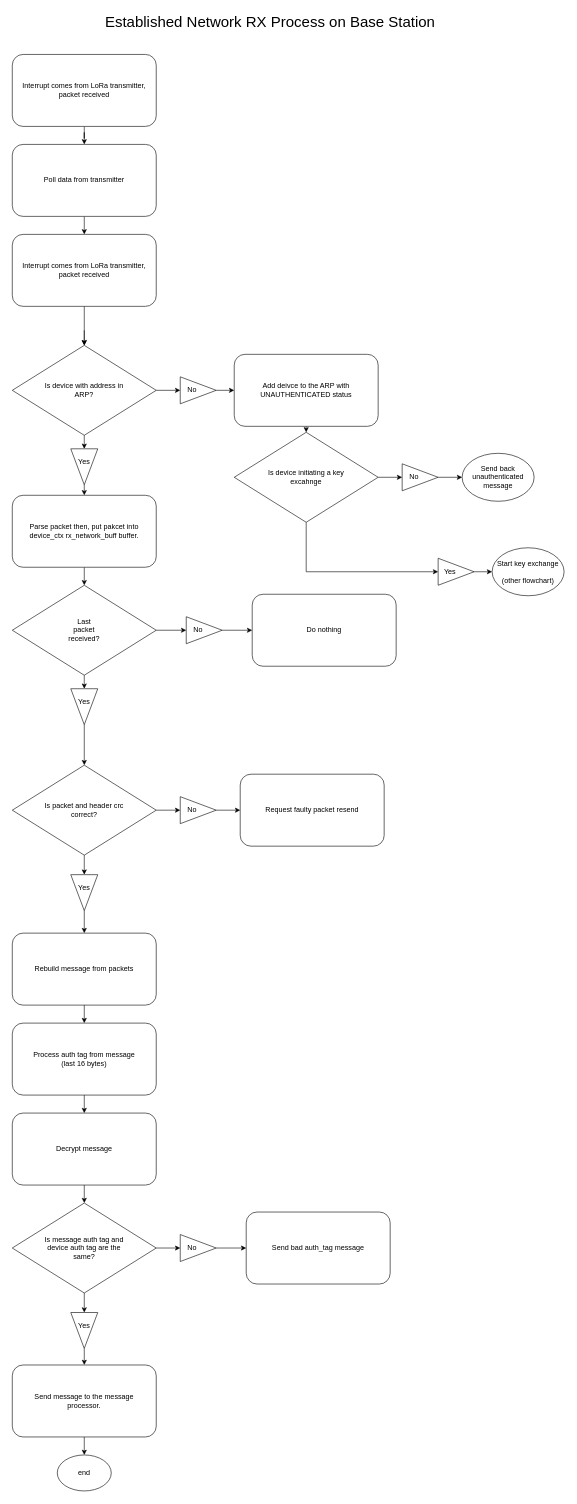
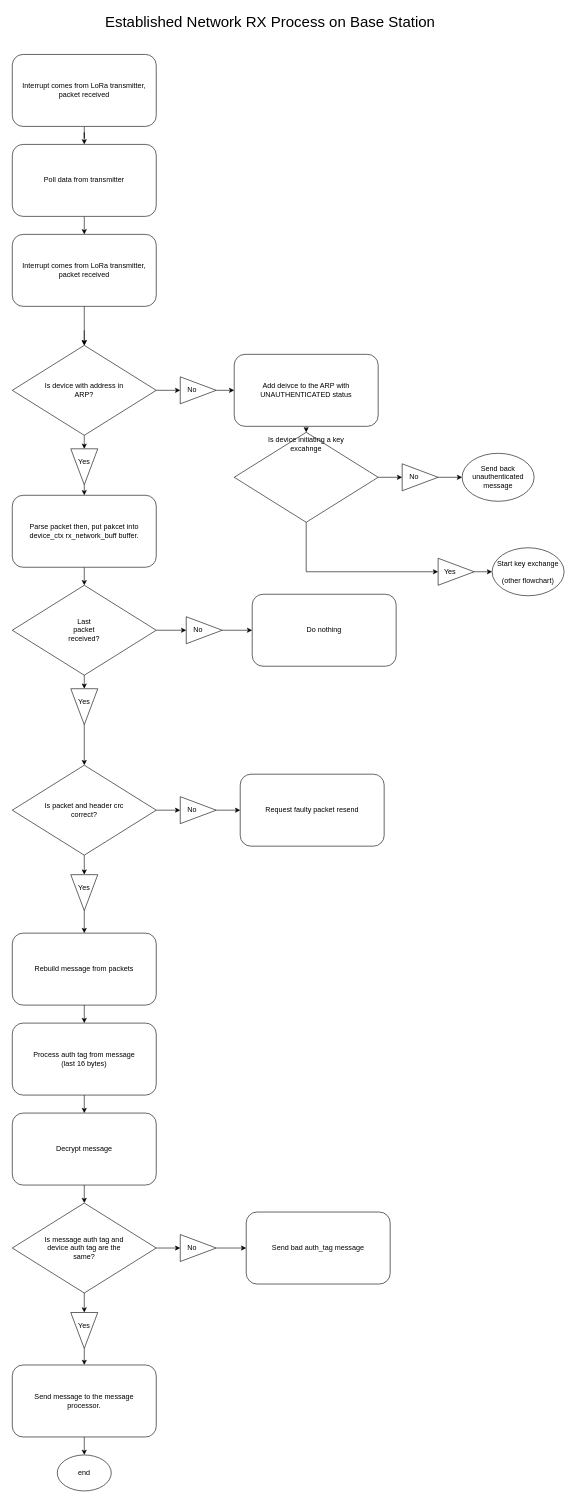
(306, 477) -> (306, 444)
